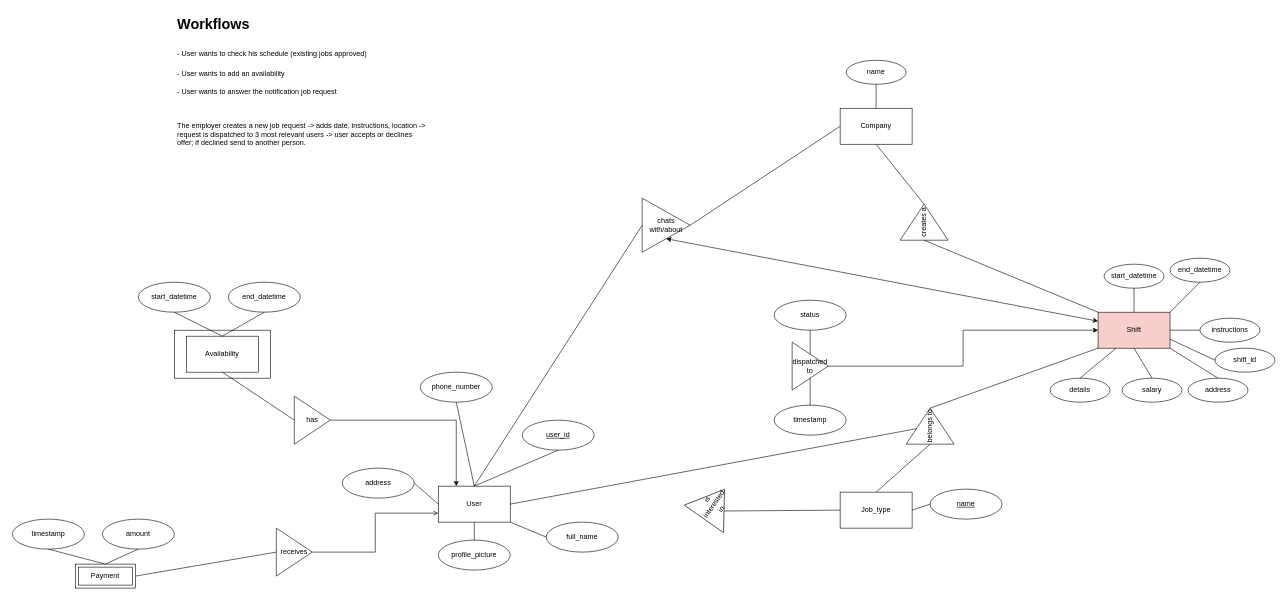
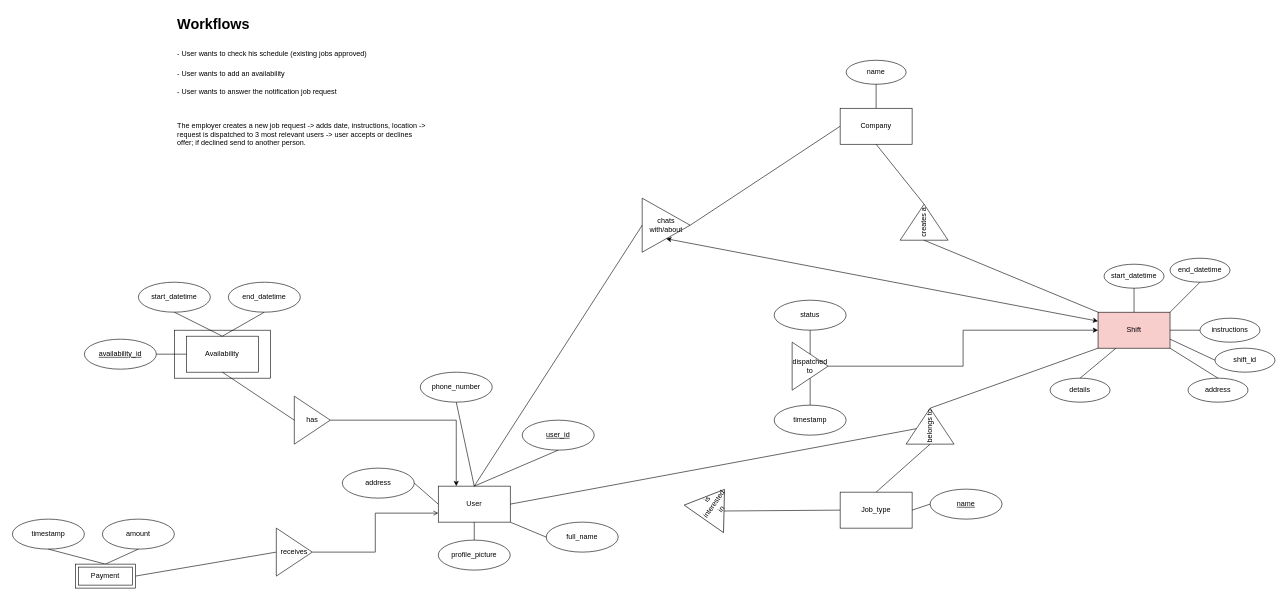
none -> (120, 354)
none -> (171, 354)
(1143, 363) -> none
(1152, 390) -> none
